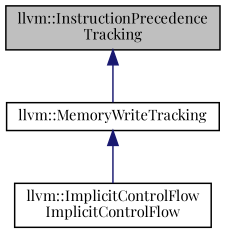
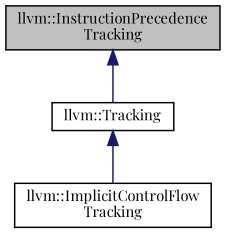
(113, 117) -> (113, 117)
(113, 205) -> (113, 205)
